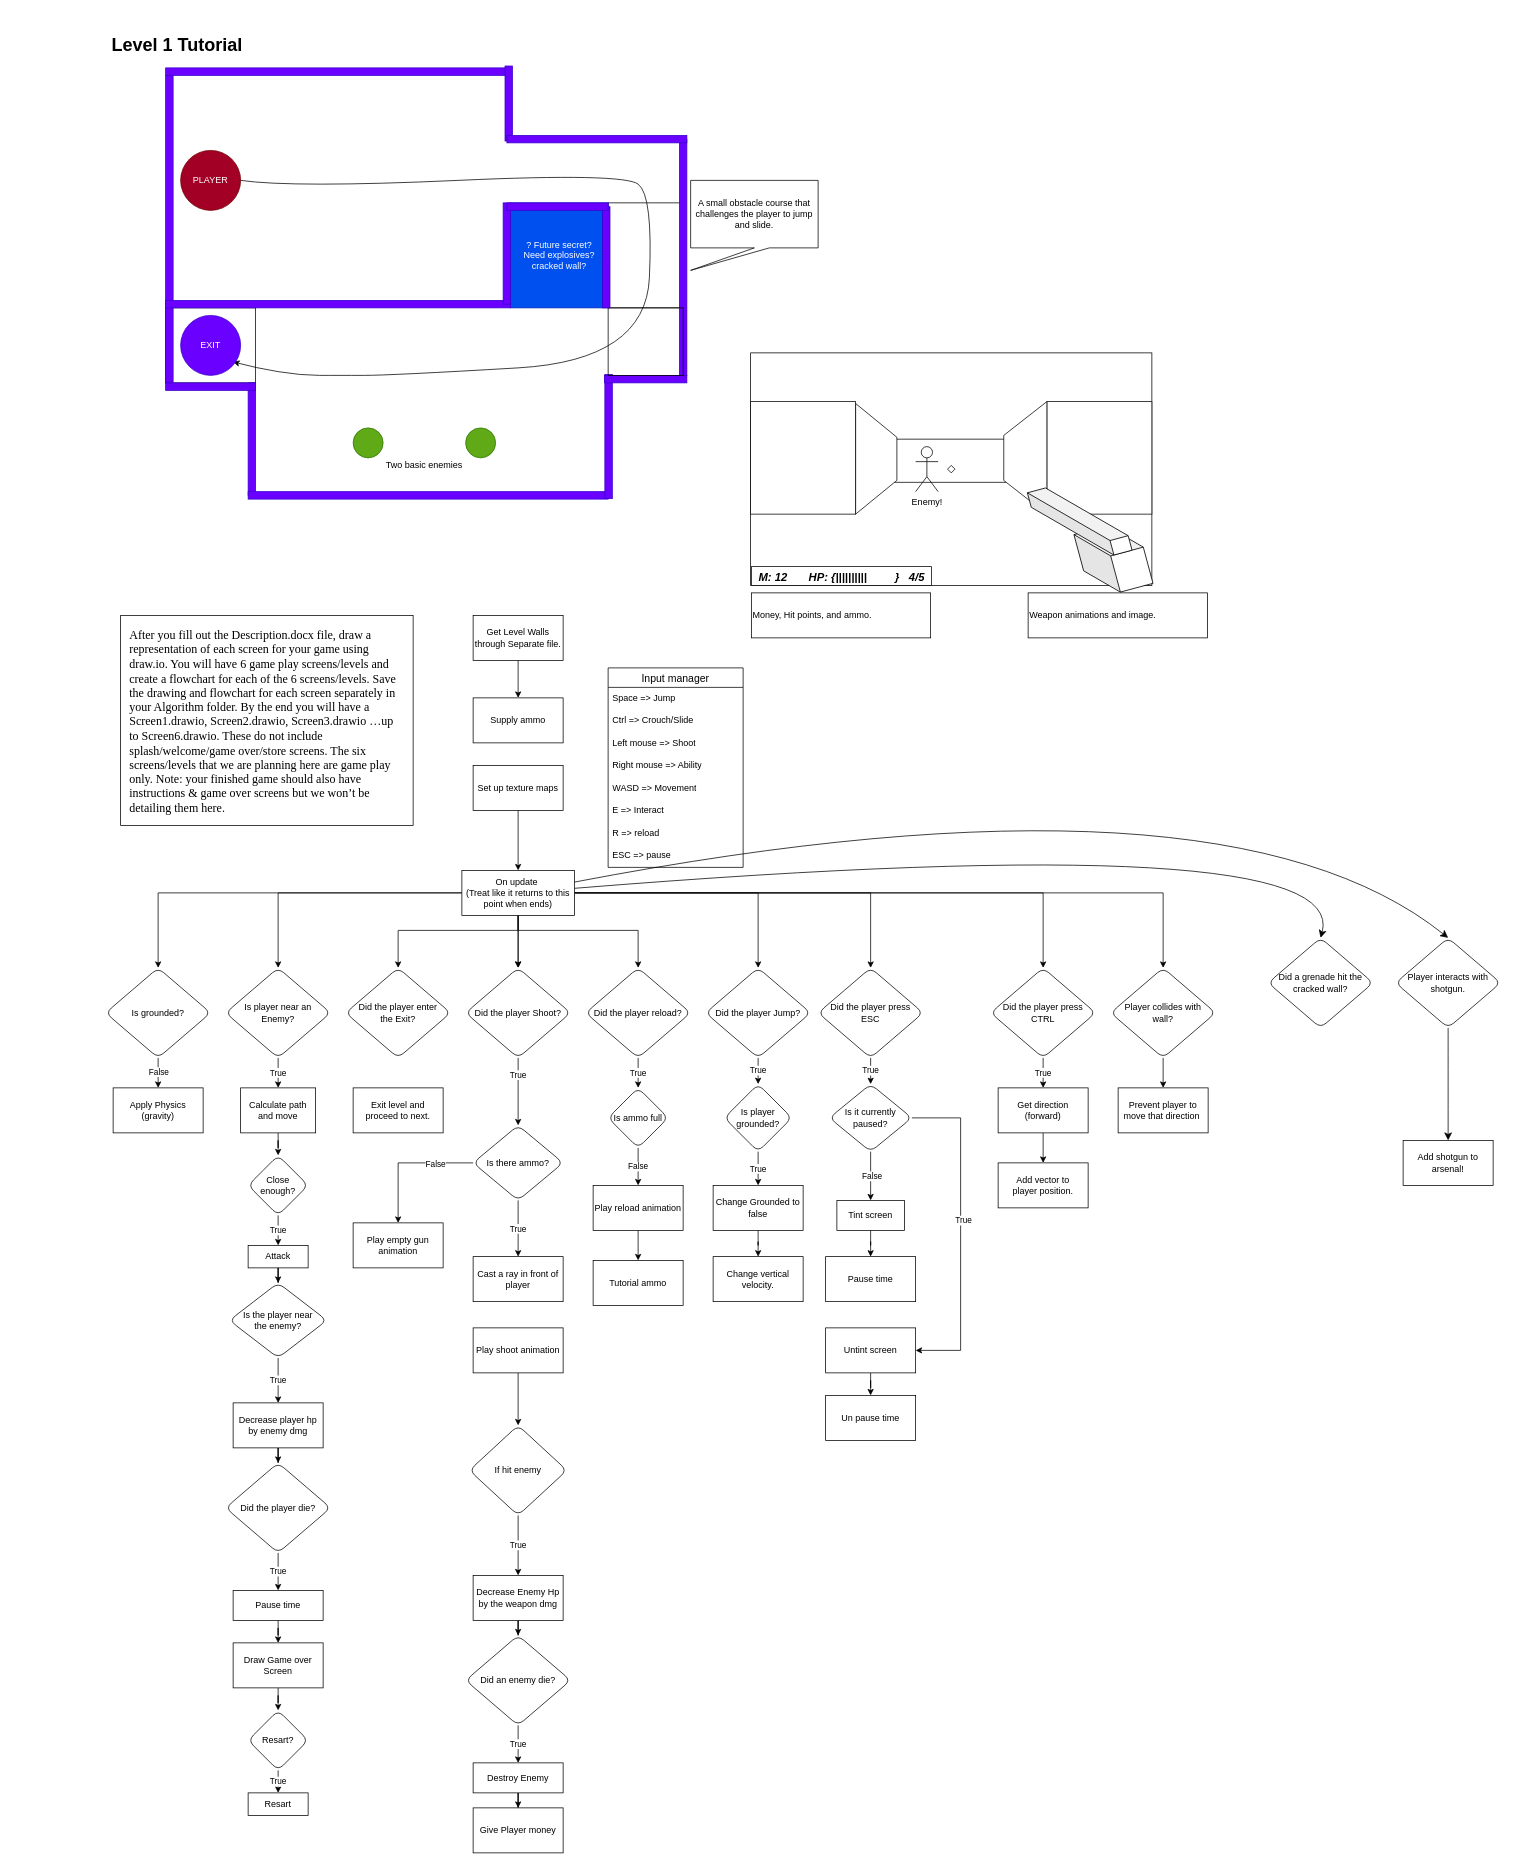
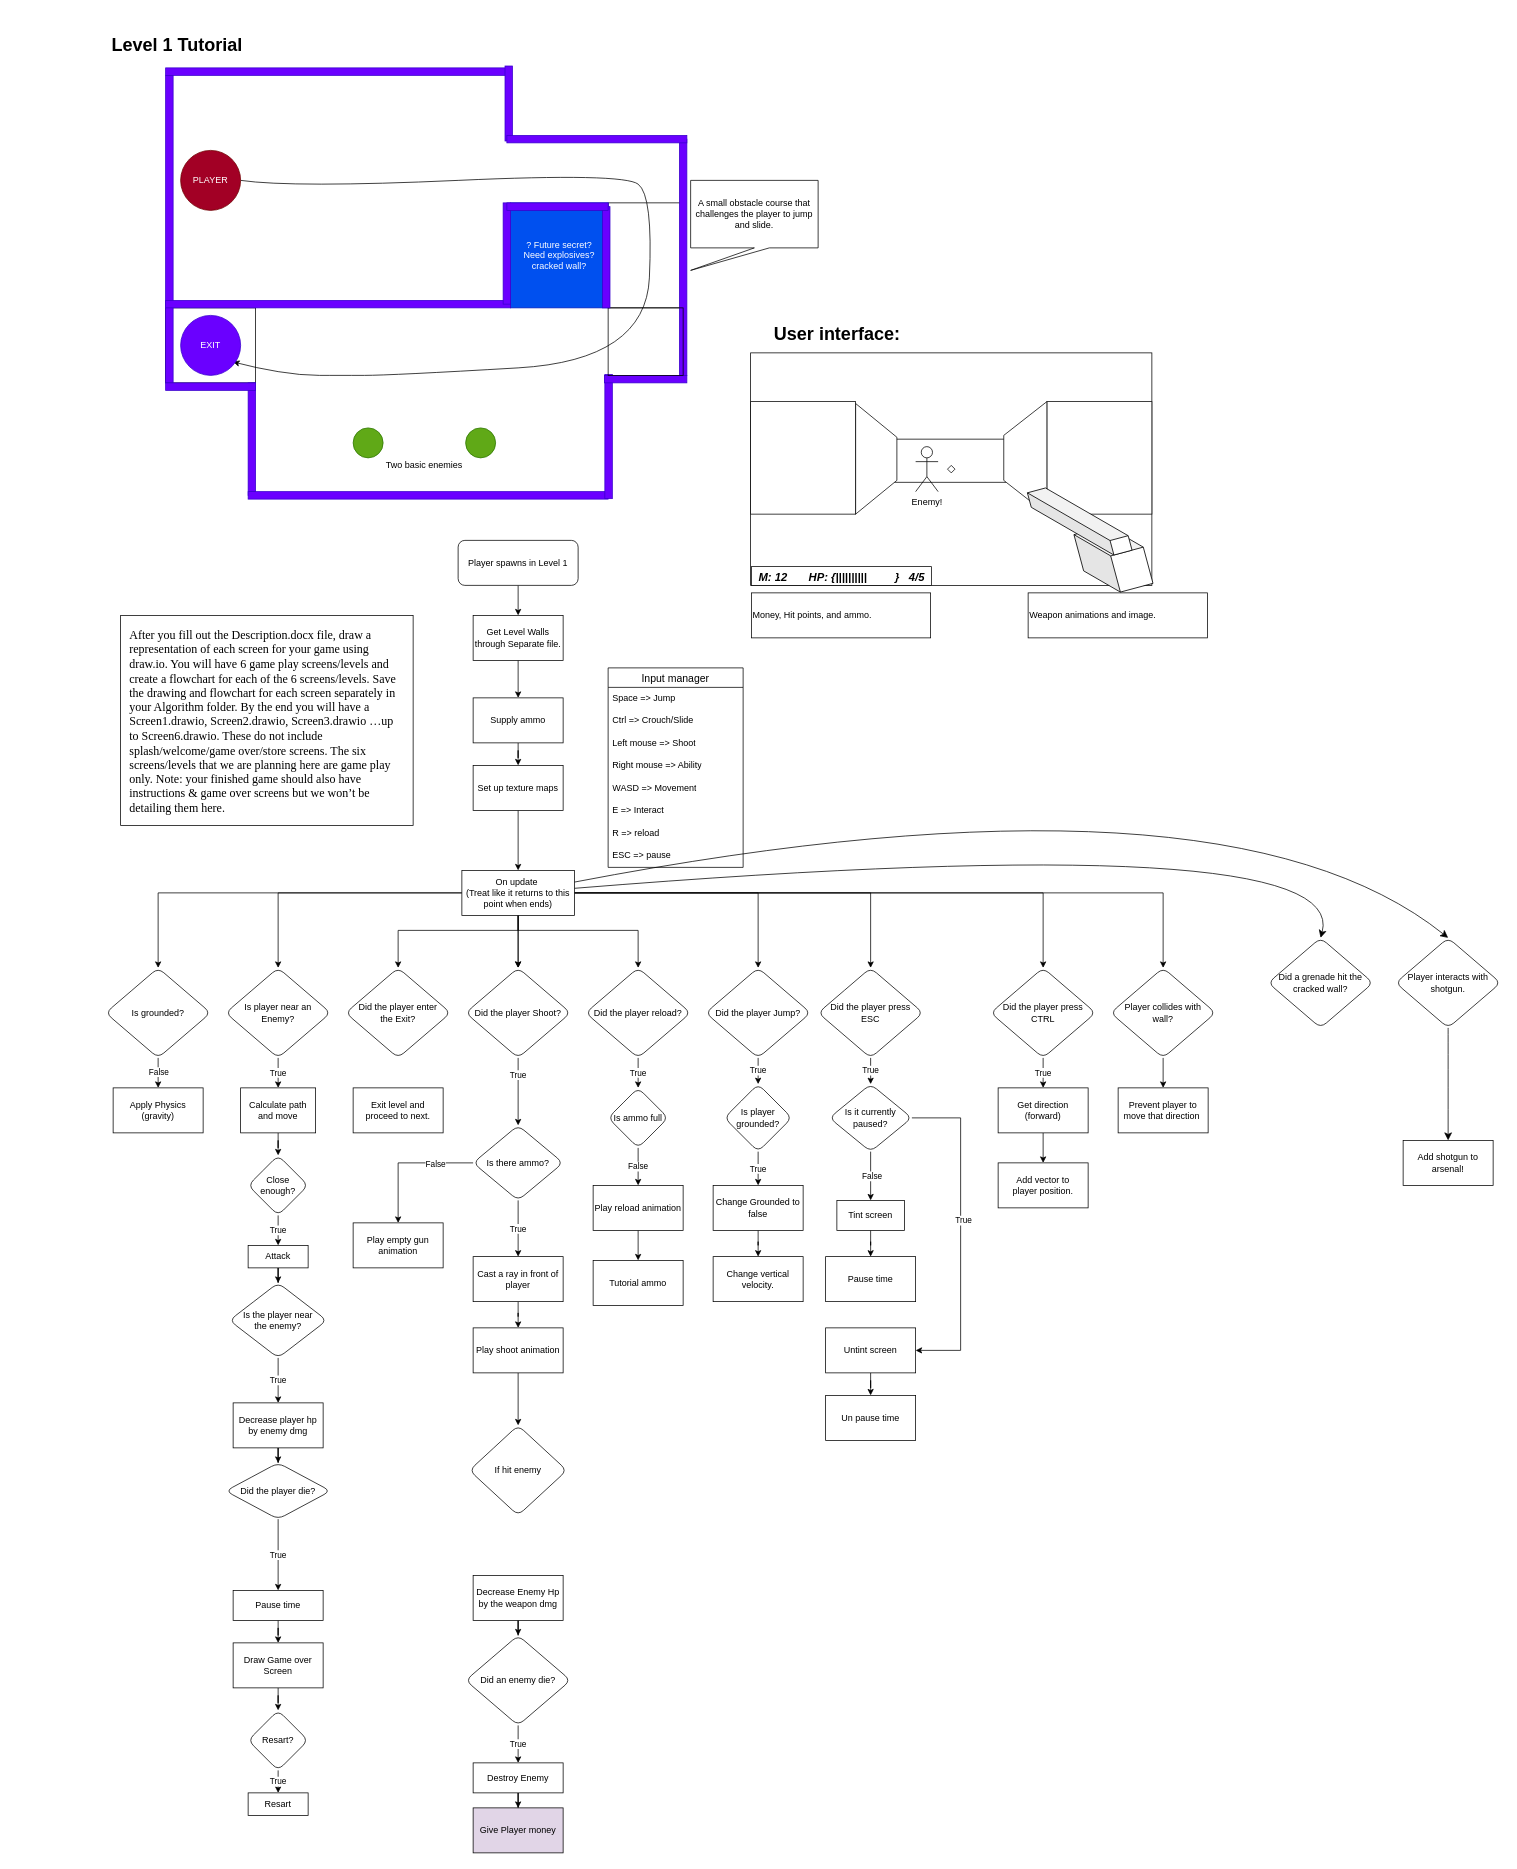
none -> (837, 334)
none -> (518, 563)
none -> (518, 609)
none -> (518, 755)
none -> (518, 1313)
(278, 1508) -> (278, 1491)
(518, 1544) -> none
(518, 1830) -> (518, 1830)
